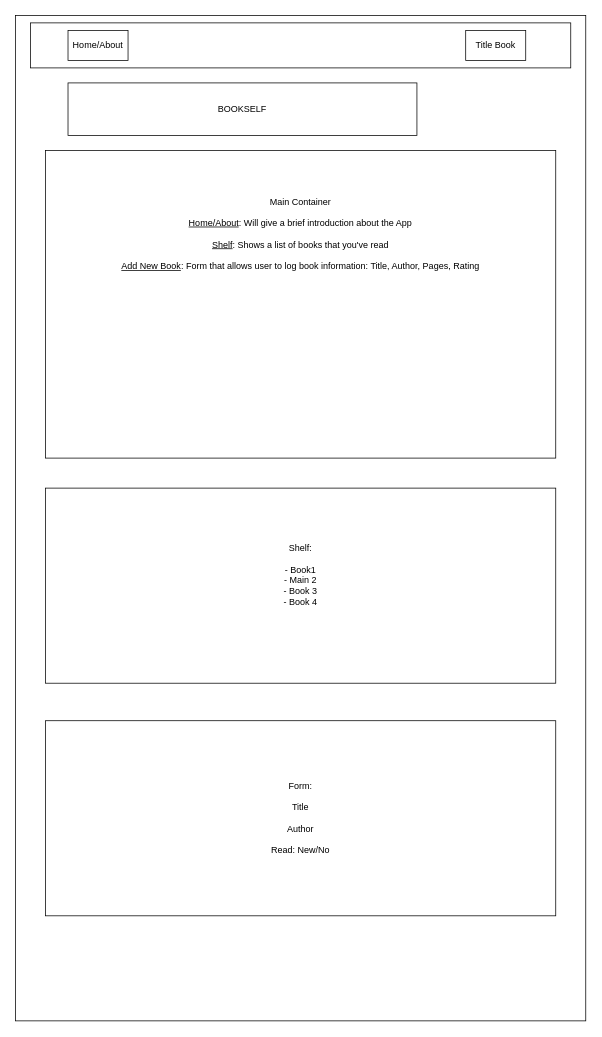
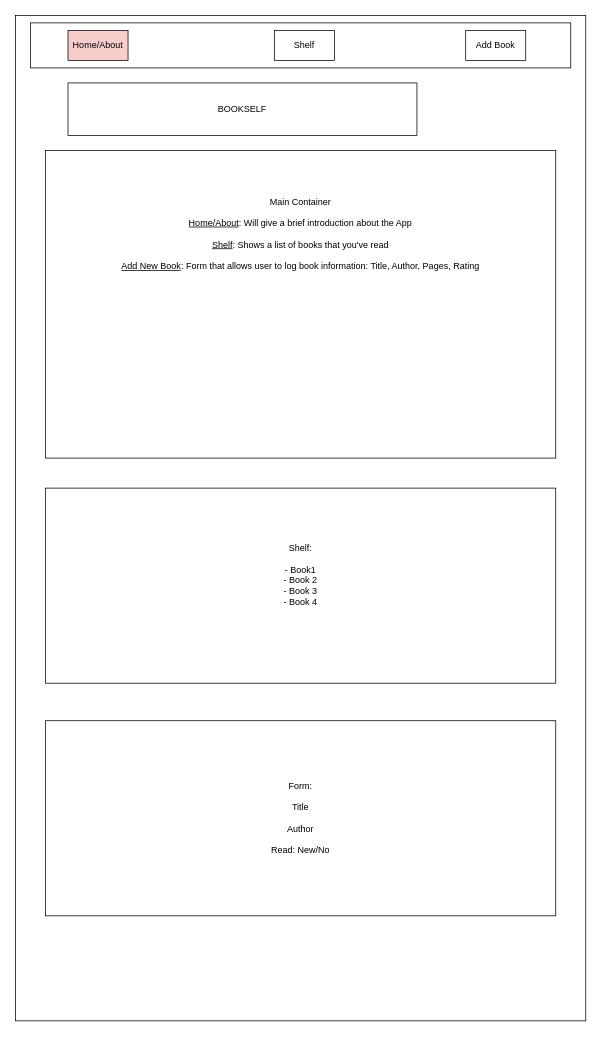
(98, 45) -> (98, 45)
none -> (304, 45)
(495, 45) -> (495, 45)
(300, 585) -> (300, 585)
